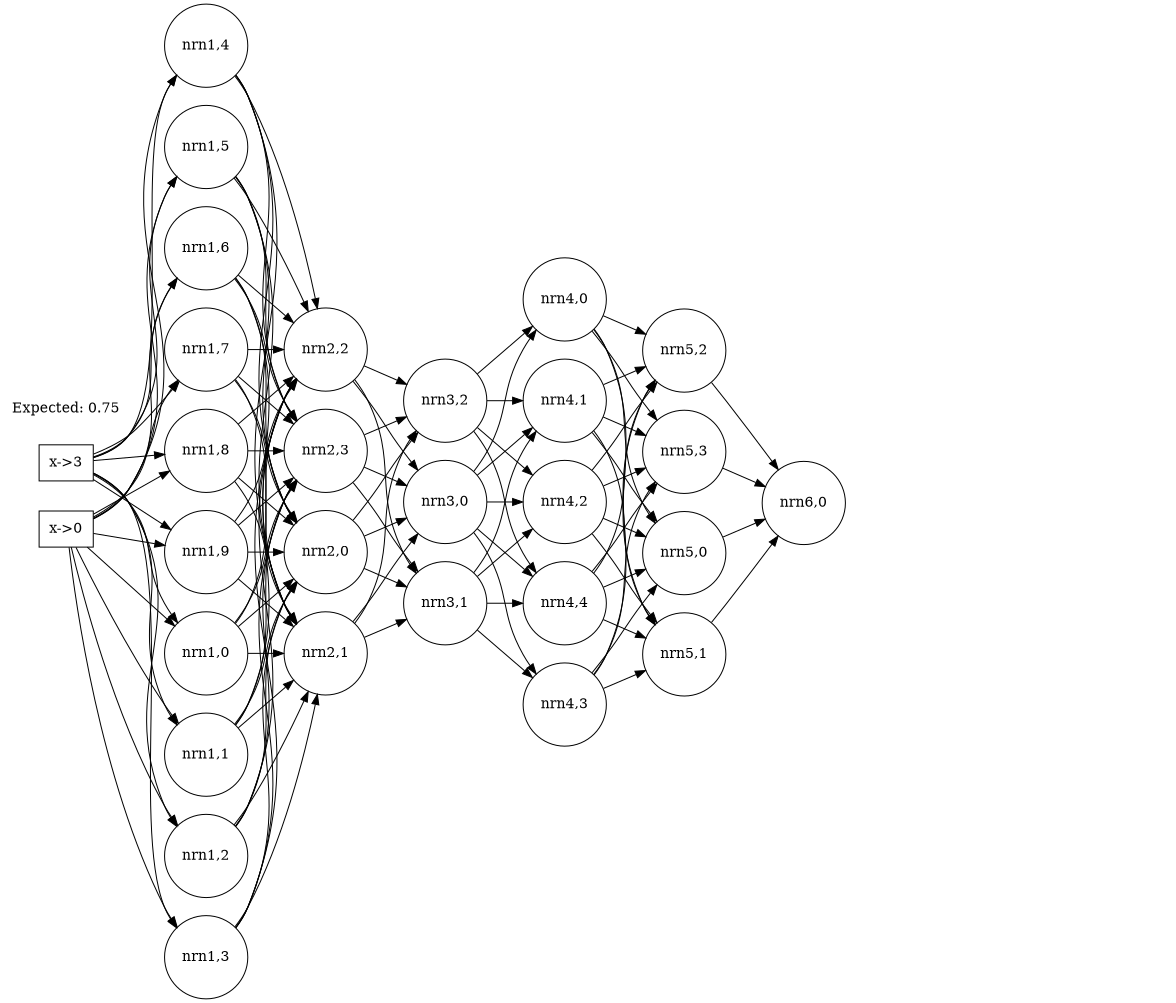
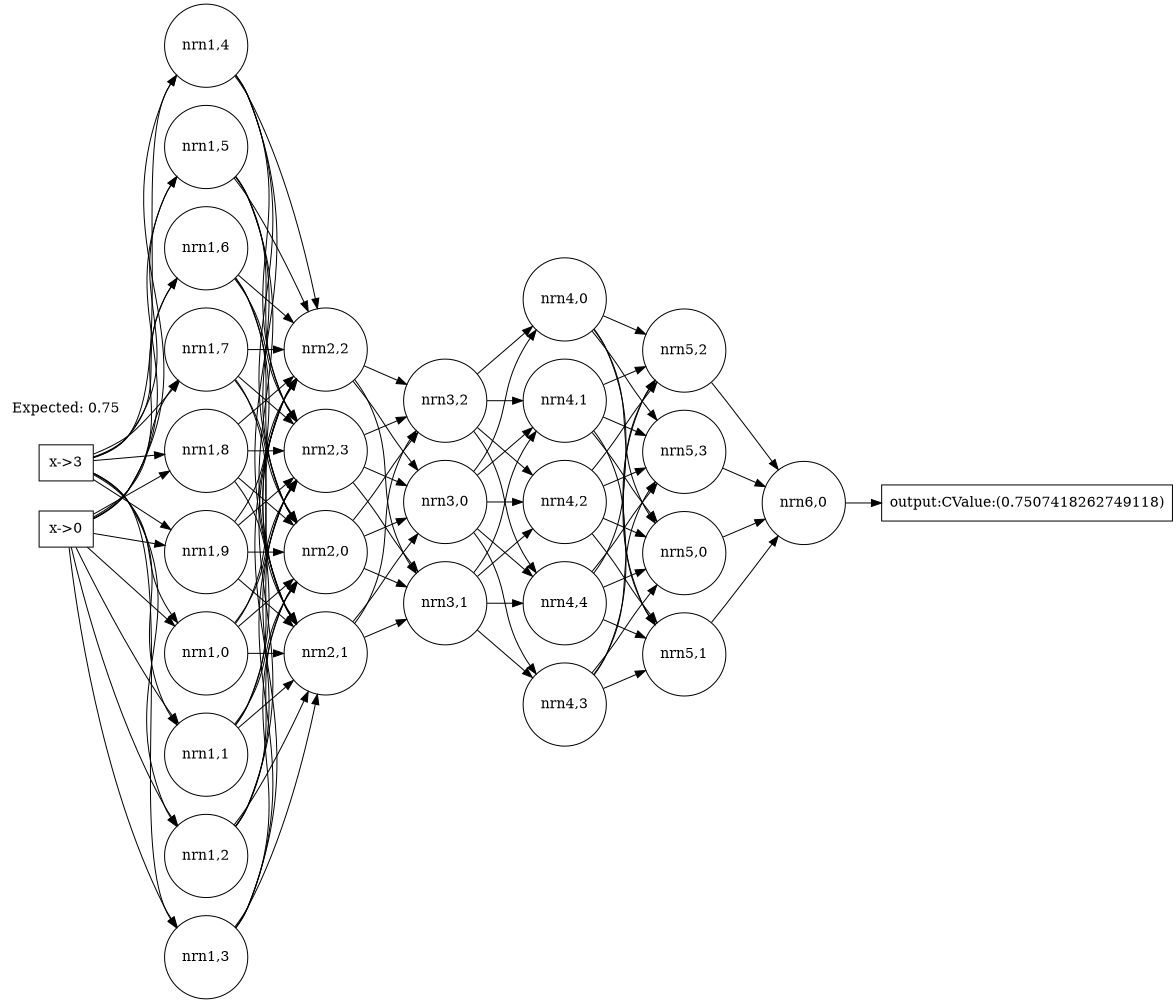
none -> (1027, 503)
